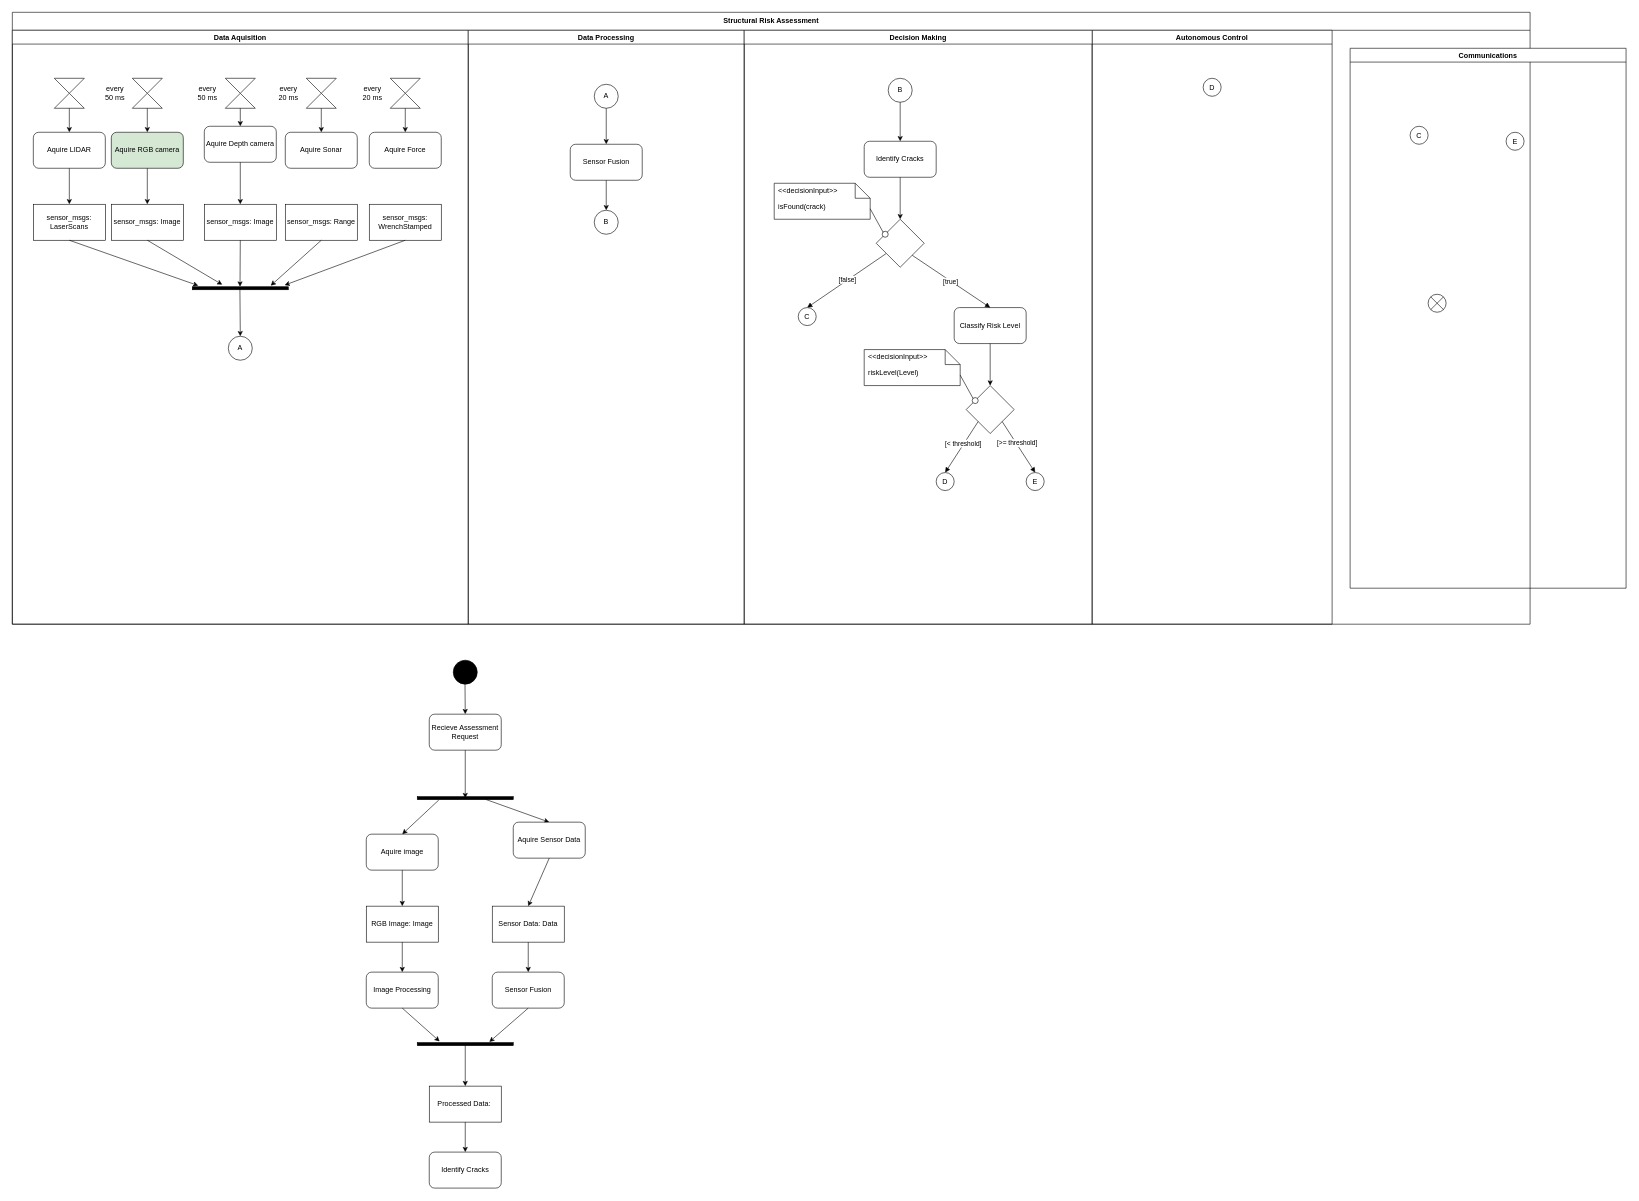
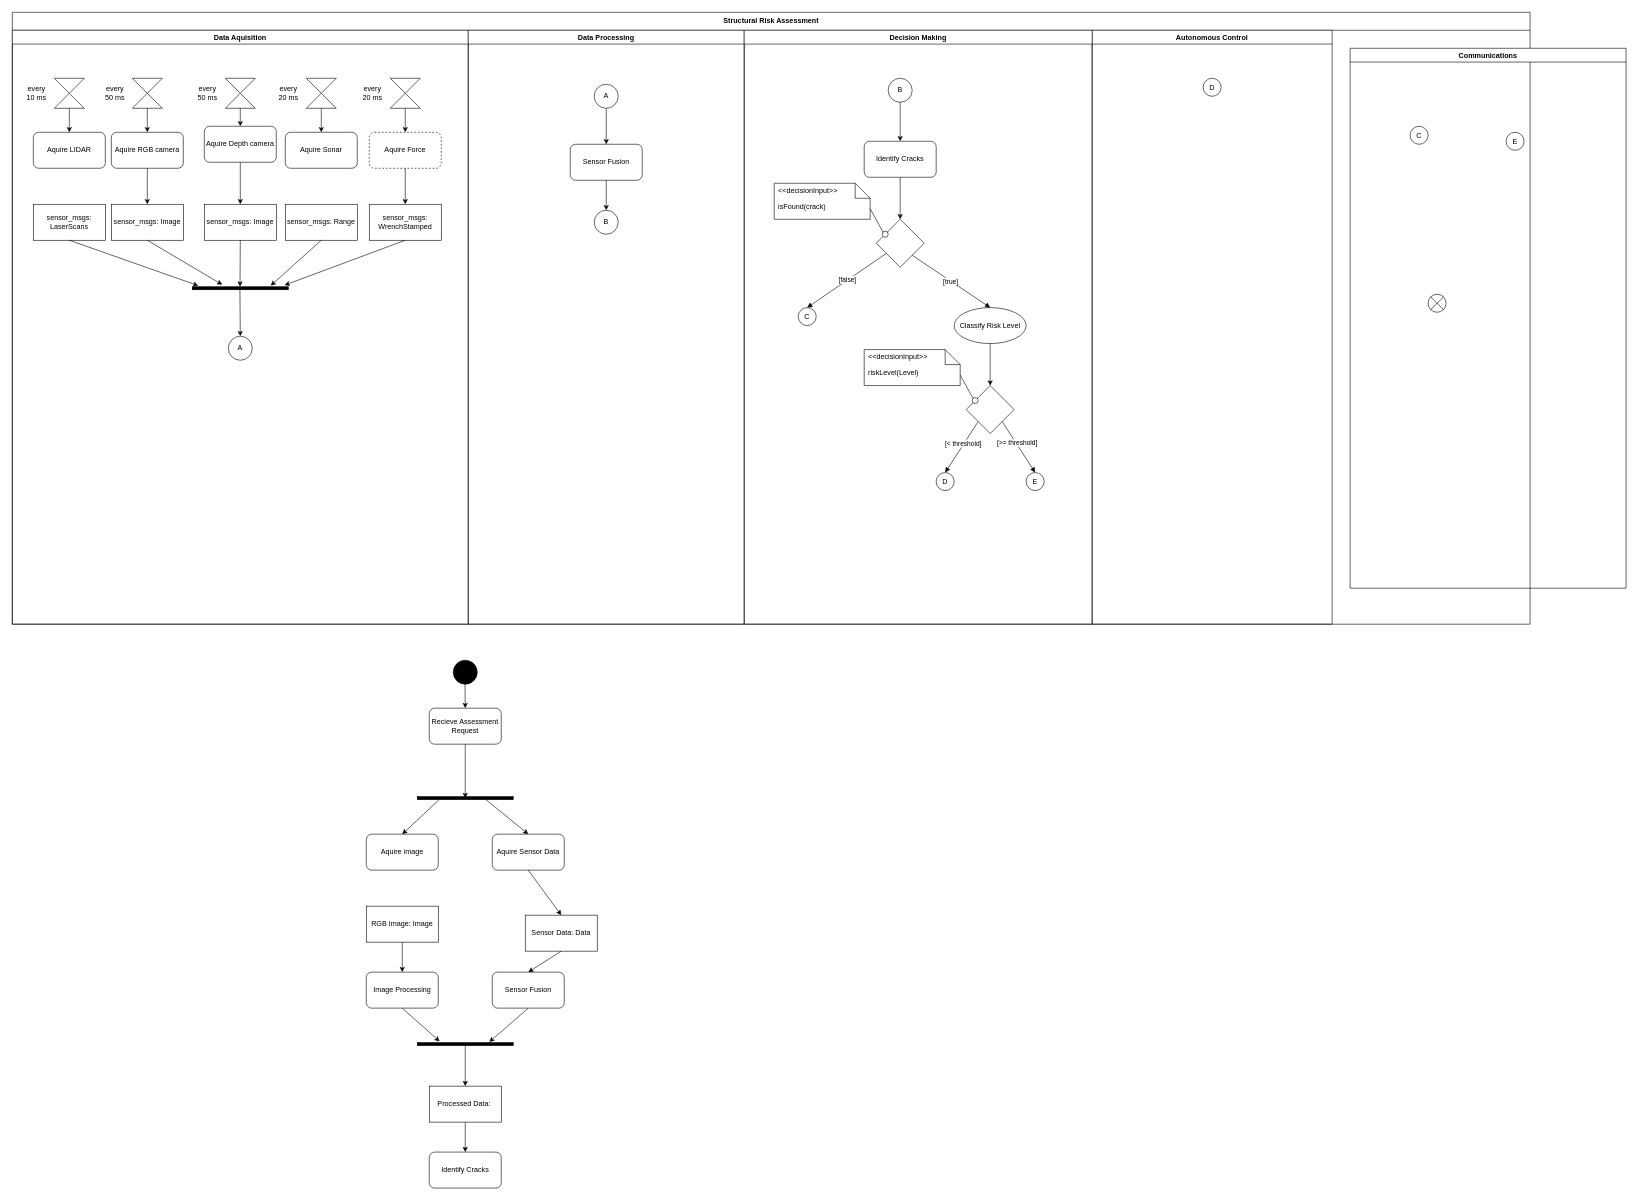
none -> (36, 93)
(147, 150) -> (147, 150)
(405, 150) -> (405, 150)
(69, 198) -> none
none -> (405, 198)
(990, 326) -> (990, 326)
(465, 732) -> (465, 726)
(549, 840) -> (528, 852)
(402, 900) -> none
(528, 924) -> (561, 933)
